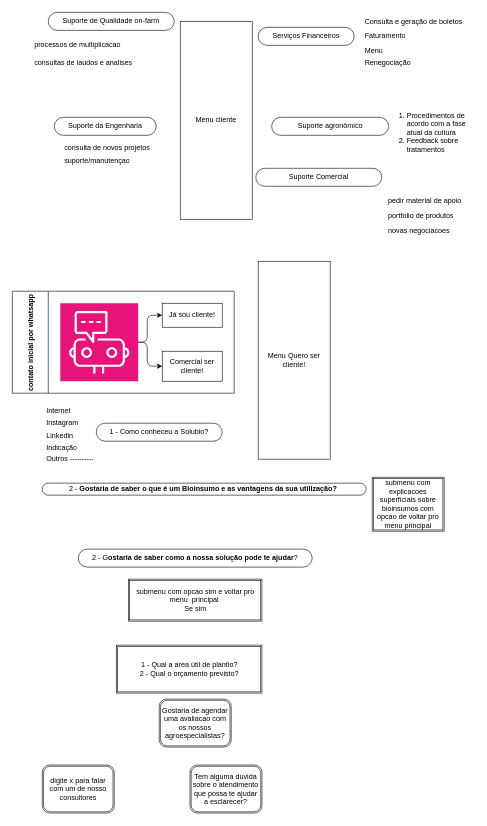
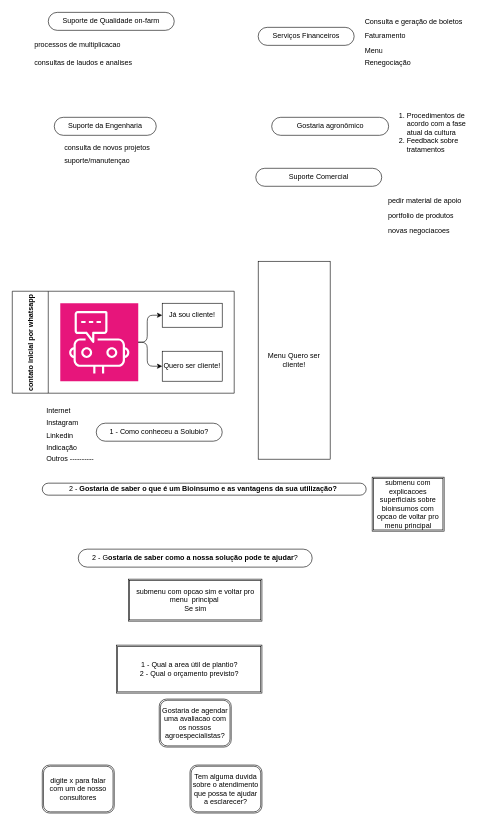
(216, 120) -> none
(331, 126) -> (331, 126)
(192, 366) -> (192, 366)
